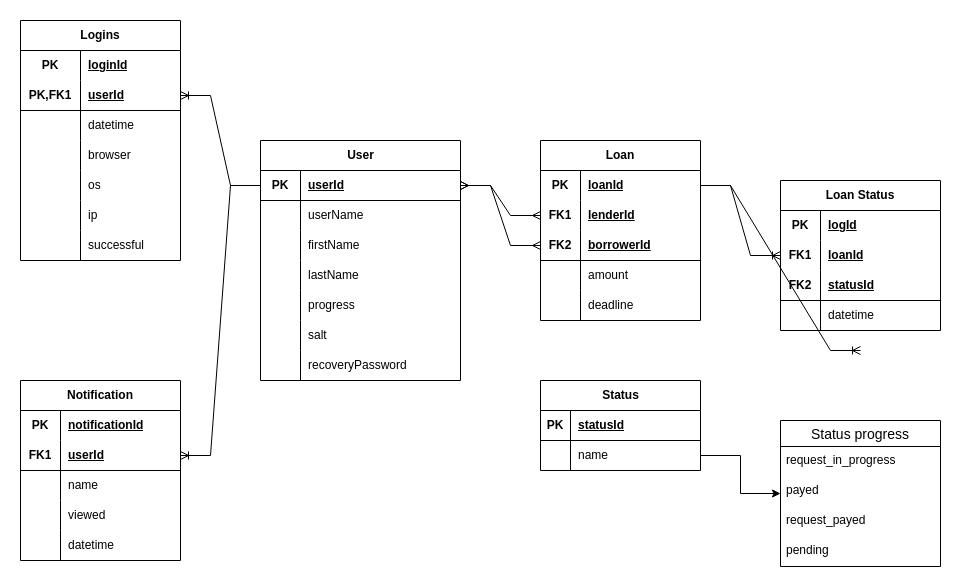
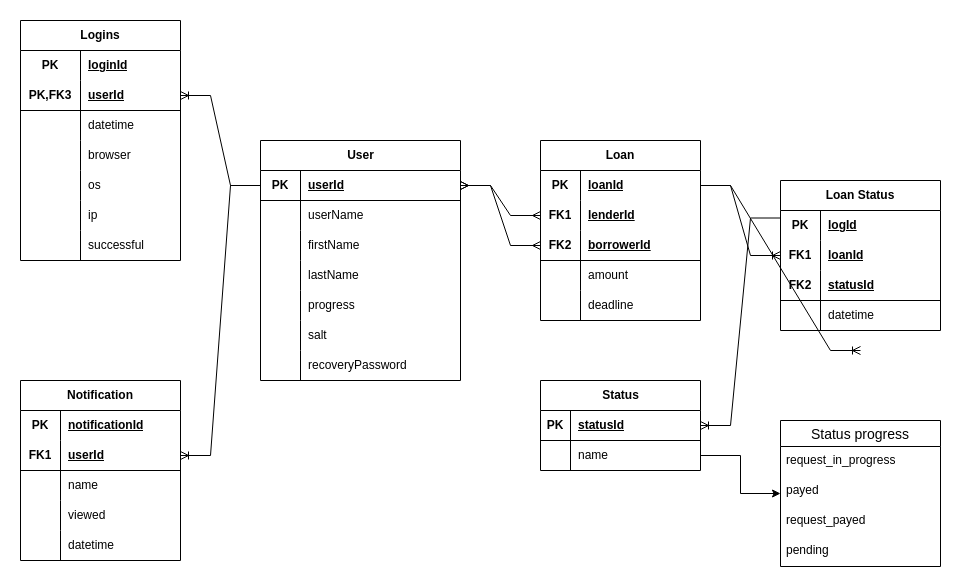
(51, 96) -> (51, 96)
none -> (738, 352)
